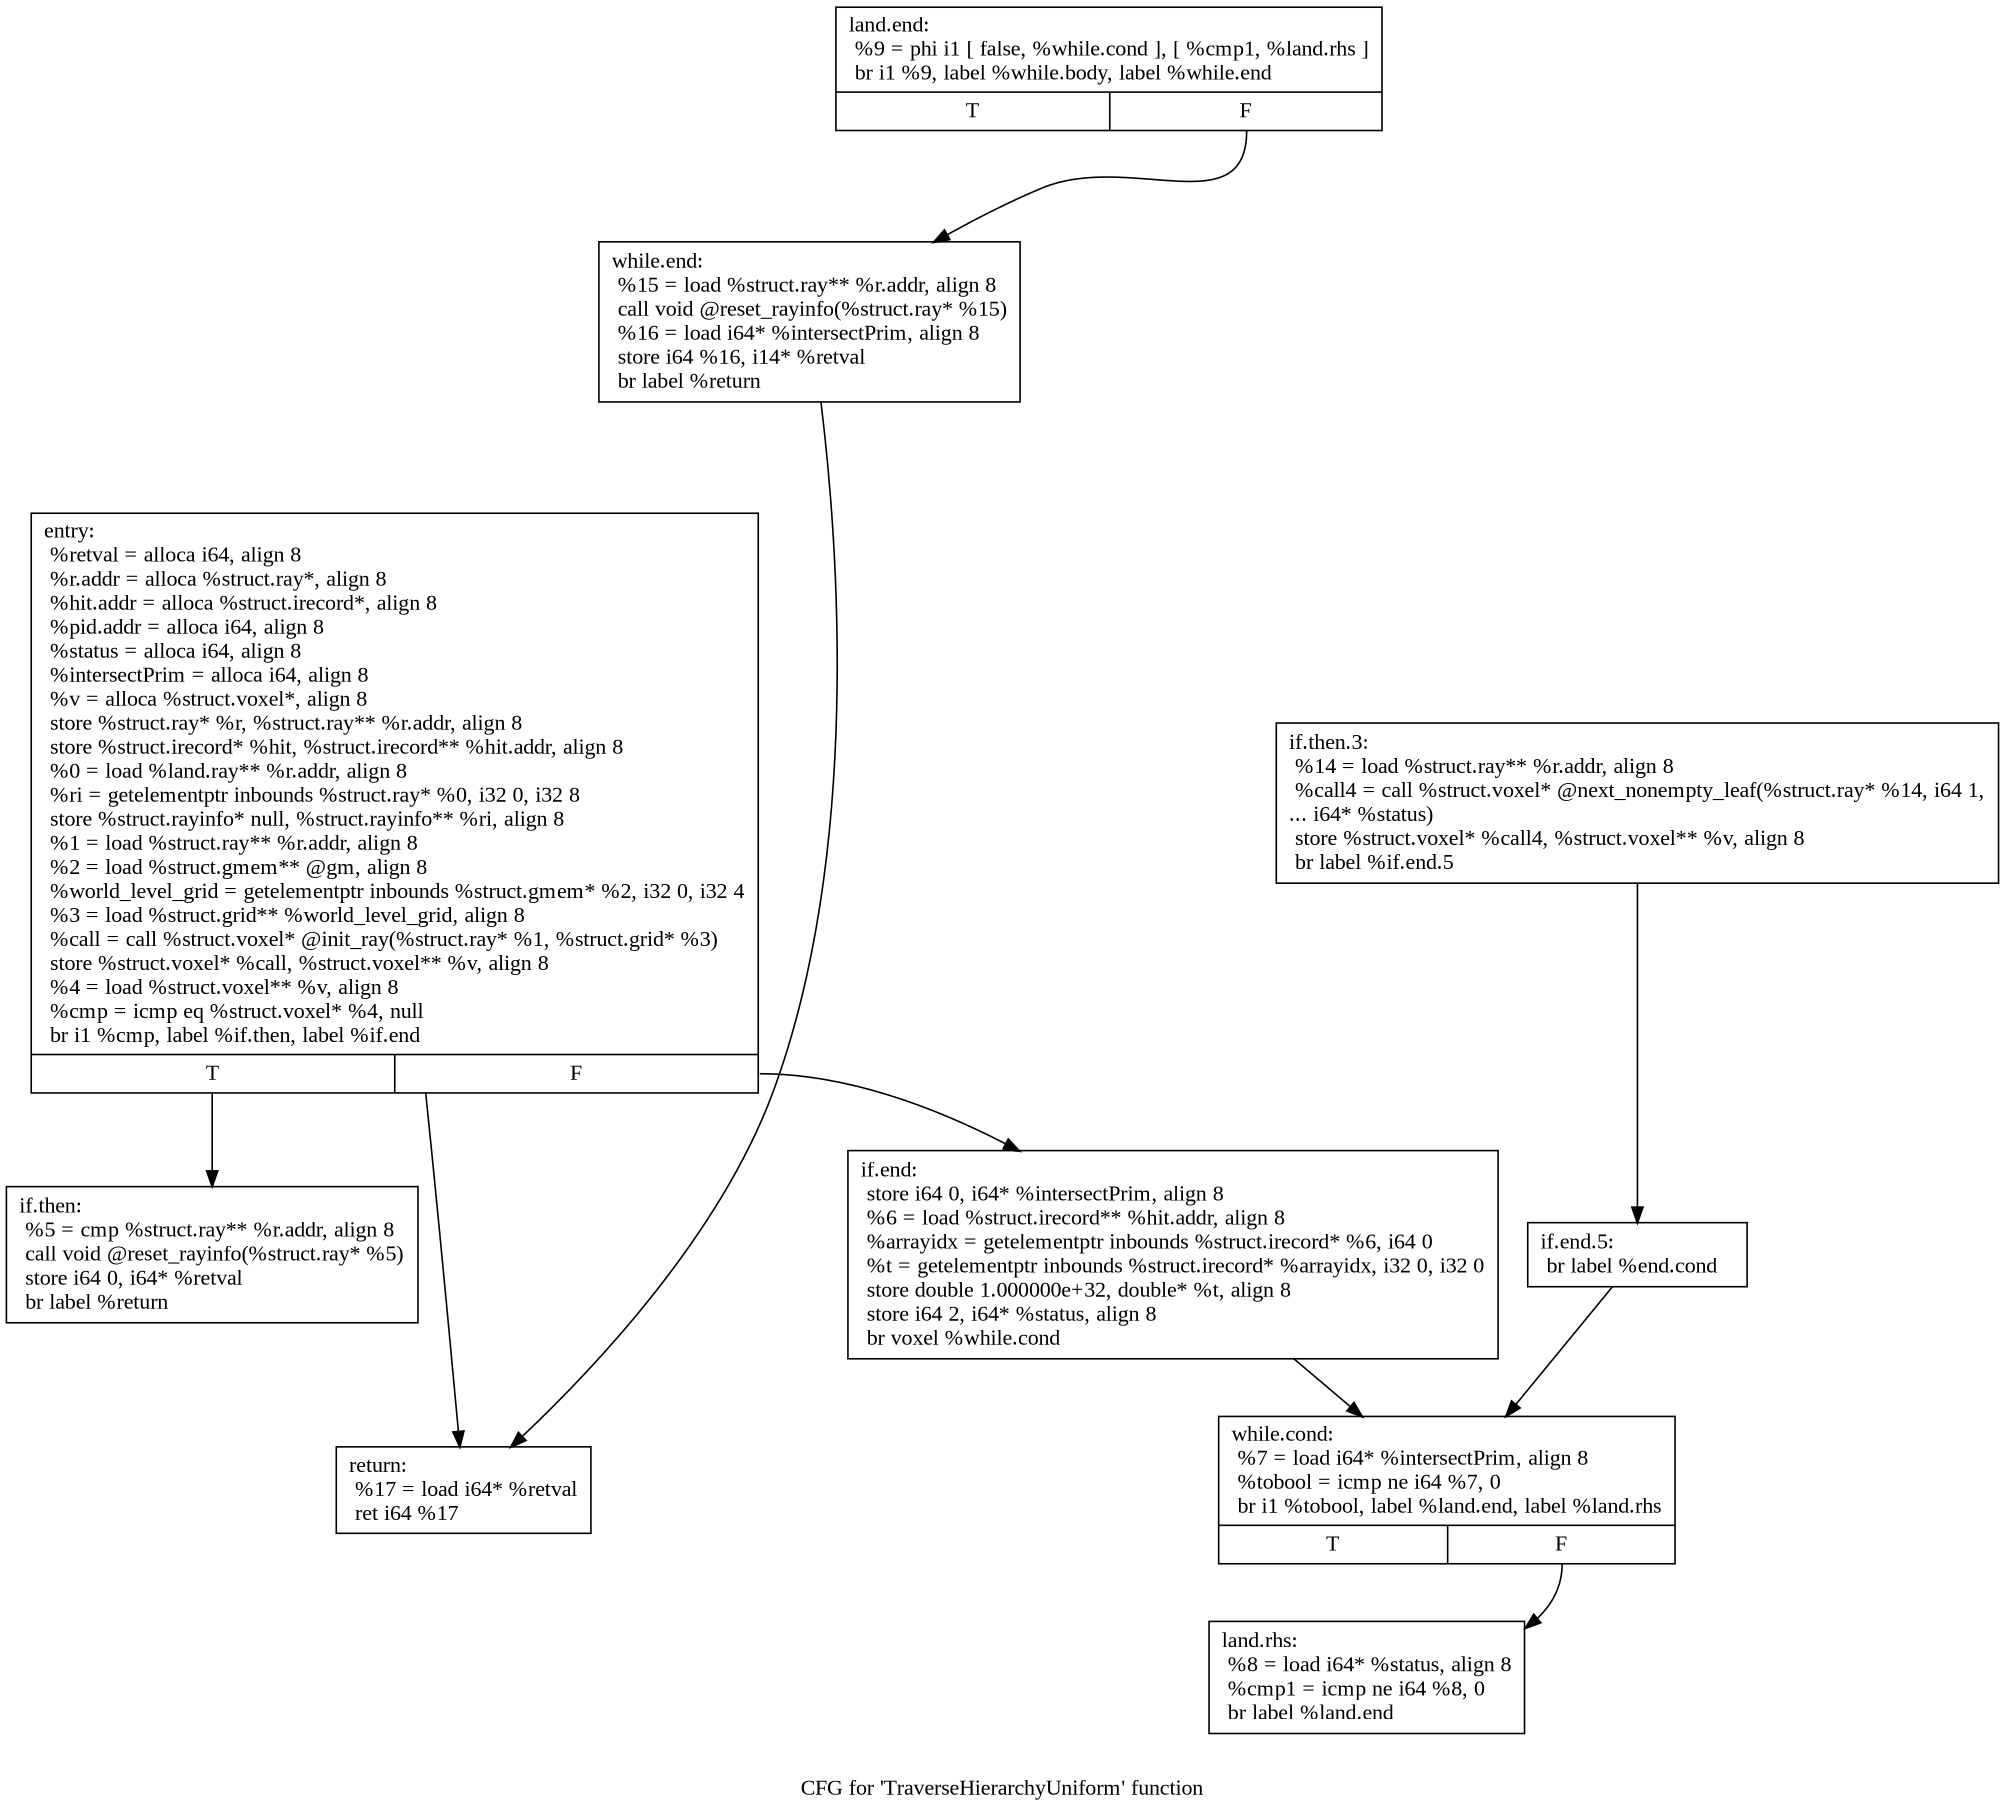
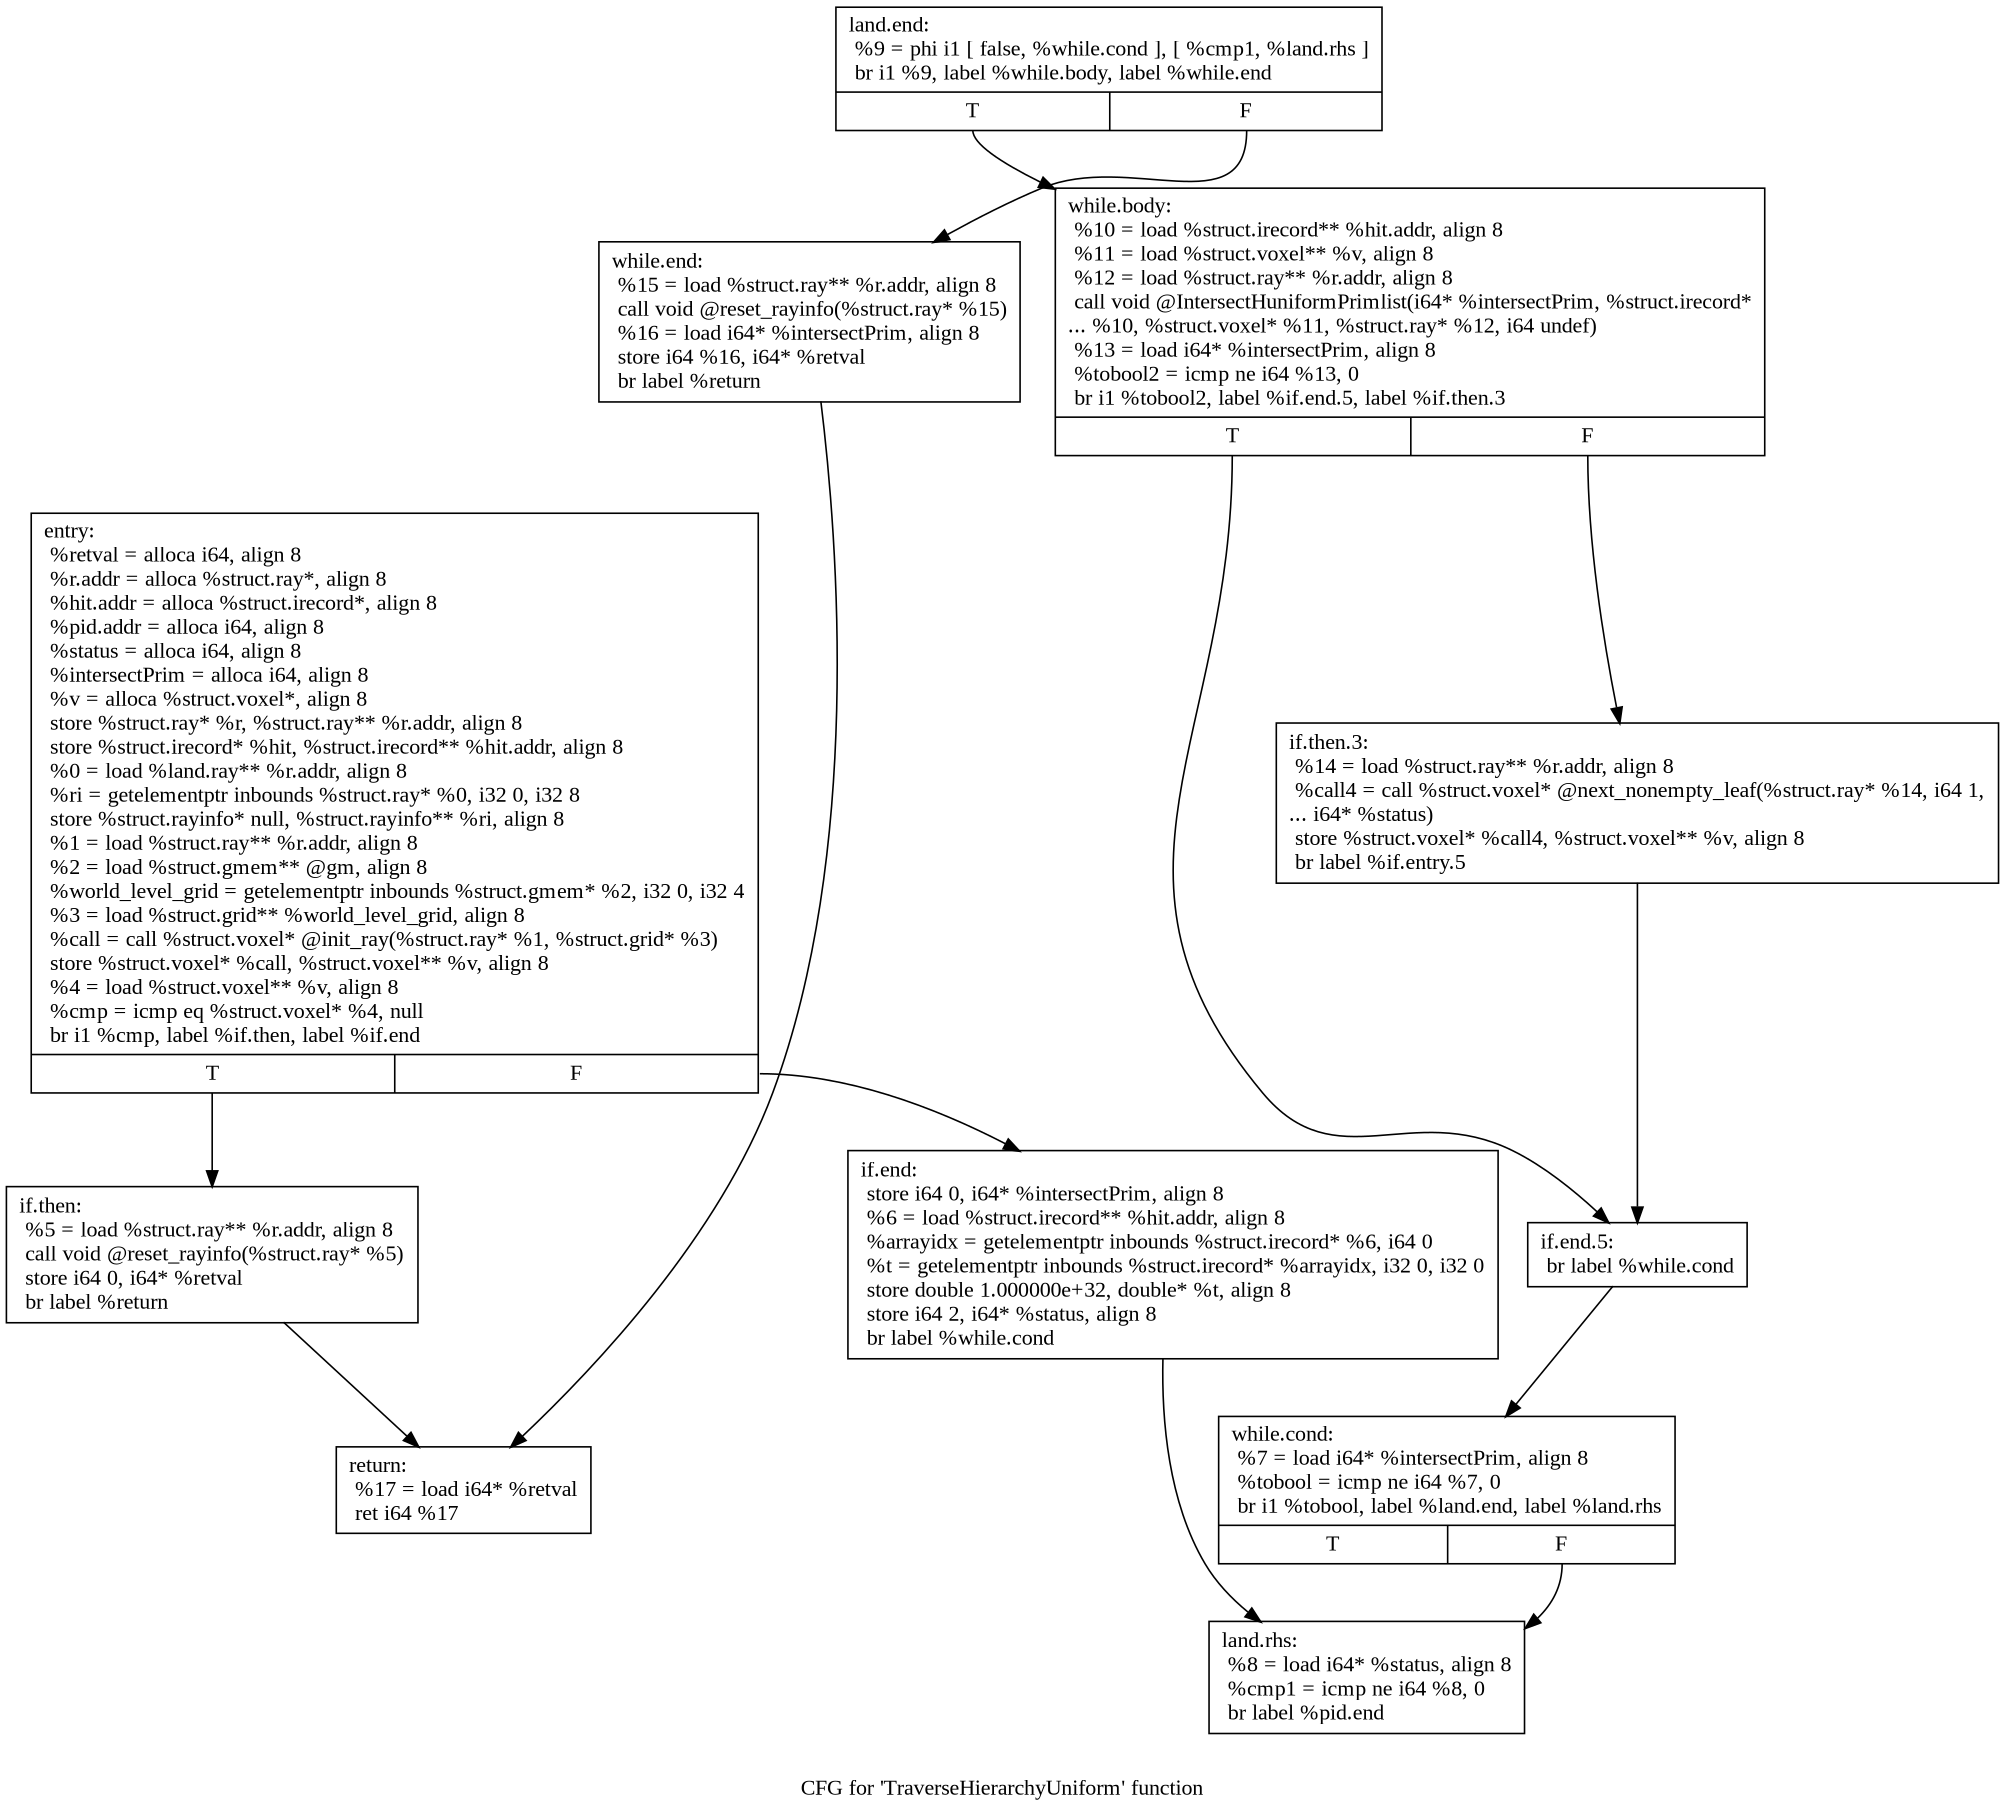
none -> (1410, 322)
(739, 357) -> (739, 357)
(1372, 862) -> (1378, 862)
(207, 1230) -> (207, 1230)
(442, 1262) -> (345, 1379)
(1629, 1266) -> (1637, 1266)
(961, 1338) -> (958, 1338)
(1322, 1382) -> (1177, 1496)
(1308, 1713) -> (1304, 1713)
